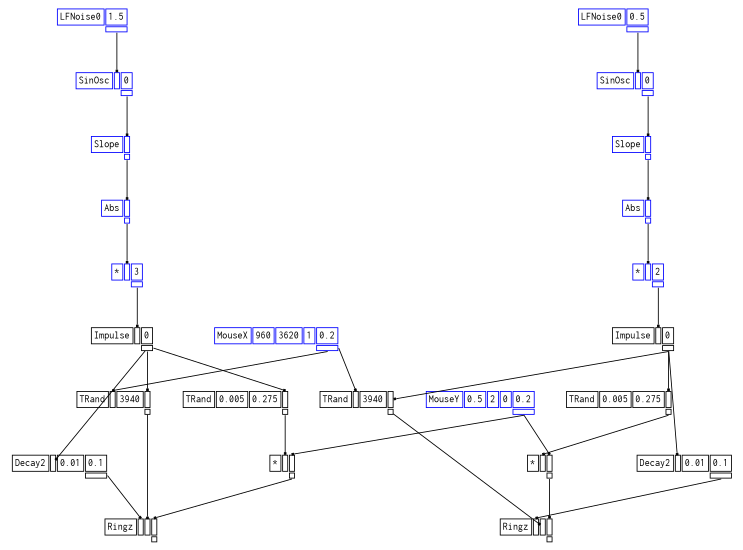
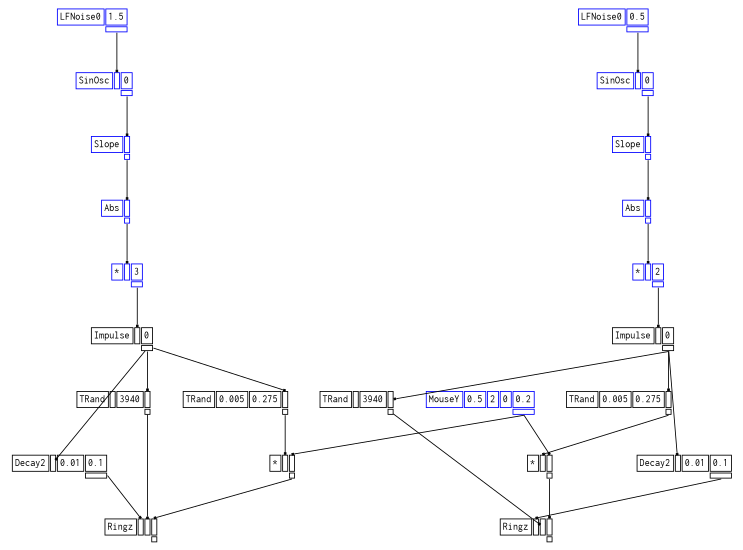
(276, 339) -> none
